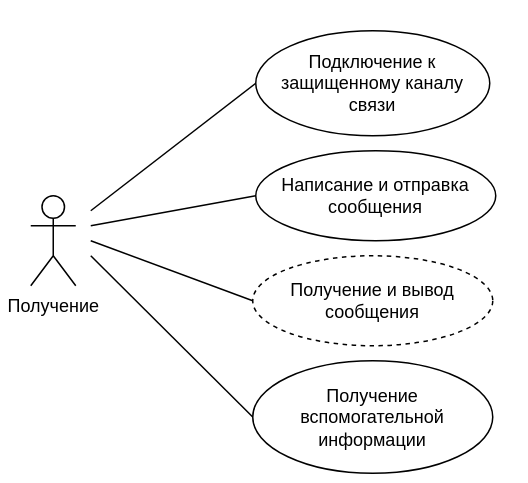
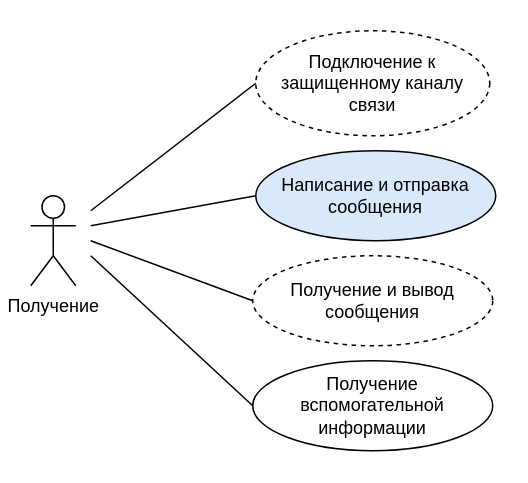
(373, 83) -> (373, 83)
(376, 196) -> (376, 196)
(373, 417) -> (373, 406)
